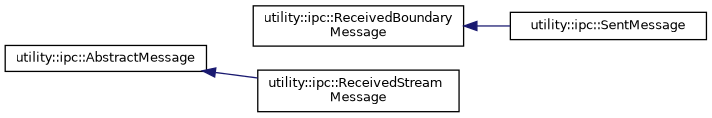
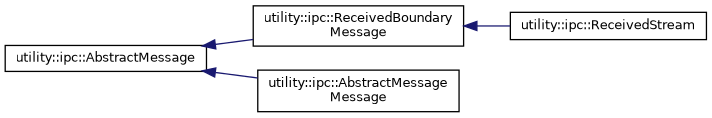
(608, 26) -> (608, 26)
none -> (234, 42)
(358, 91) -> (358, 91)
